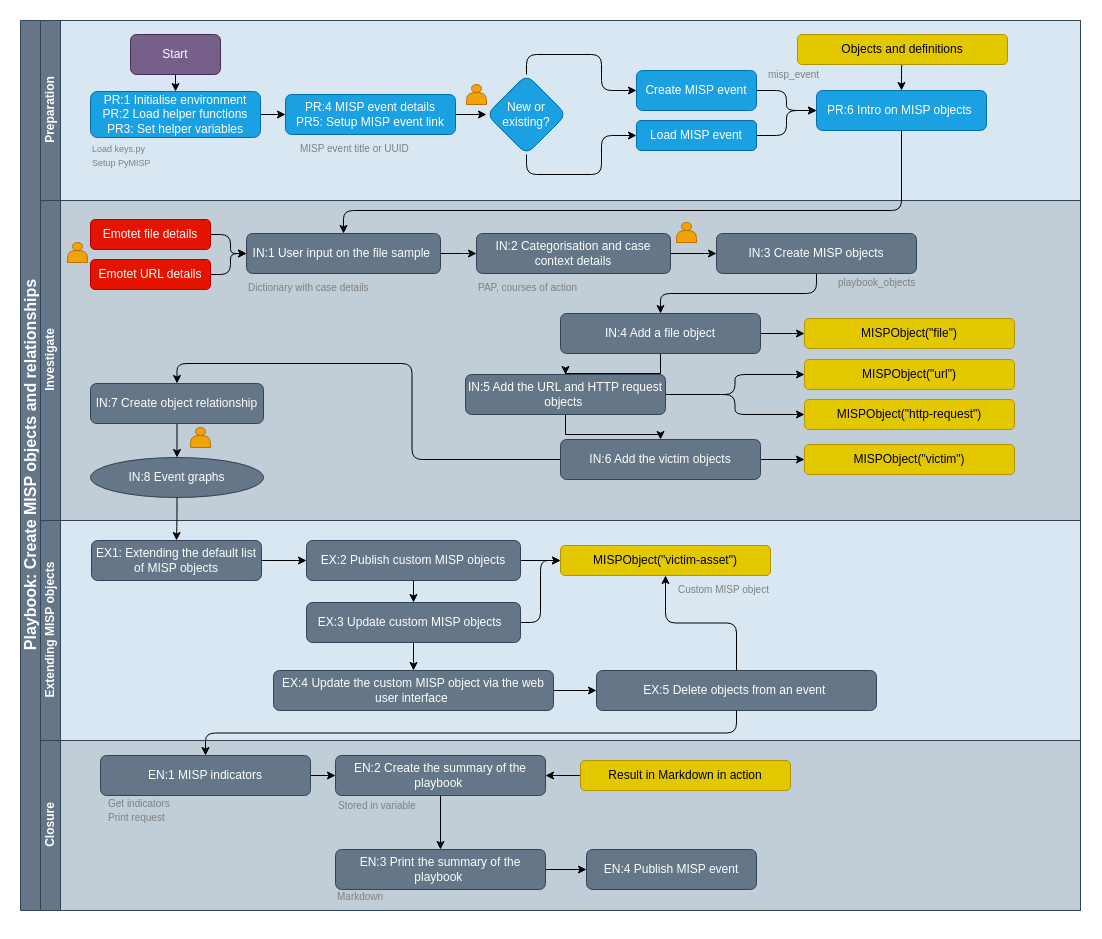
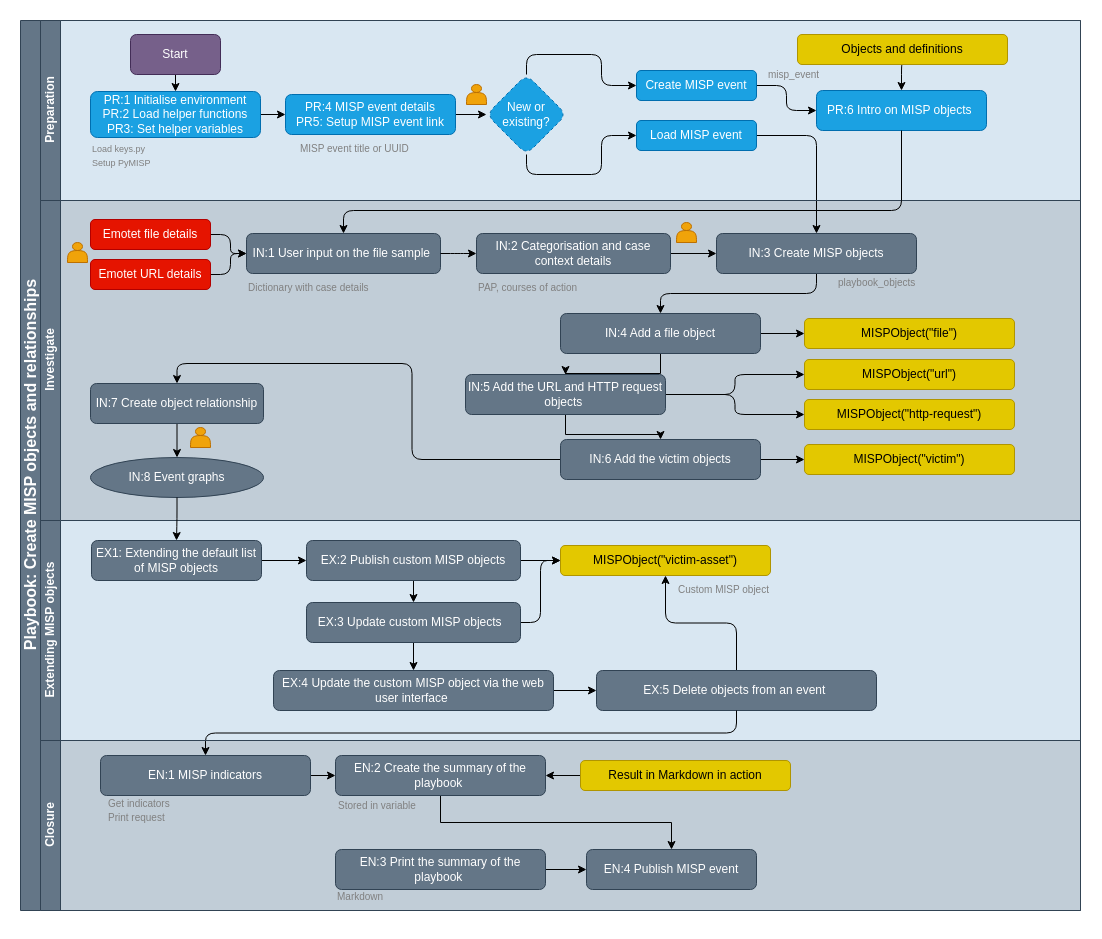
(697, 91) -> (697, 86)
(527, 115) -> (527, 115)
(787, 123) -> (817, 167)
(441, 831) -> (565, 823)
